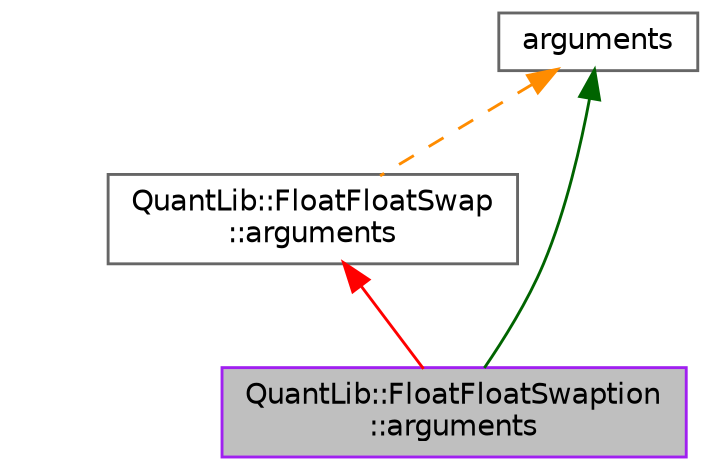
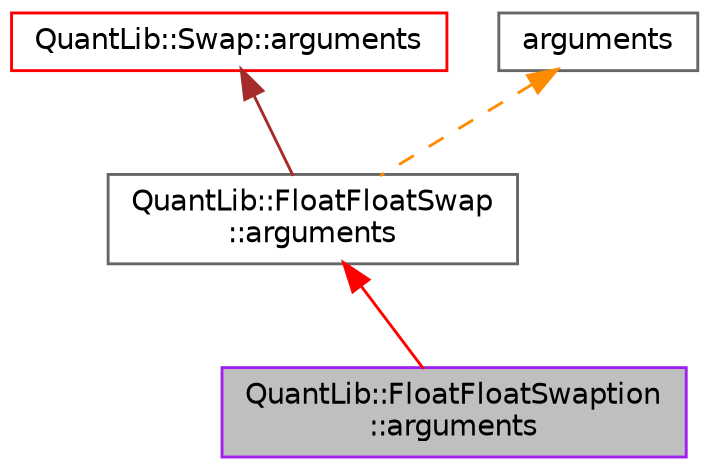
none -> (229, 42)
(553, 240) -> none
